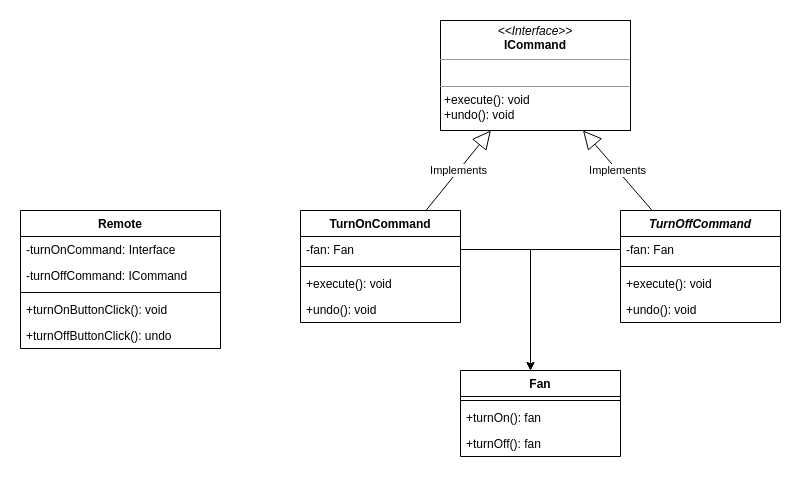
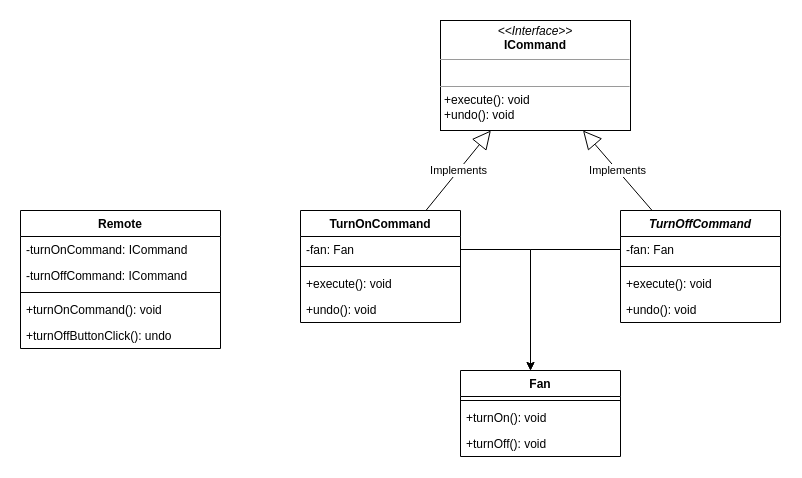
(107, 250) -> (104, 250)
(106, 310) -> (95, 310)
(510, 418) -> (512, 418)
(513, 444) -> (515, 444)
